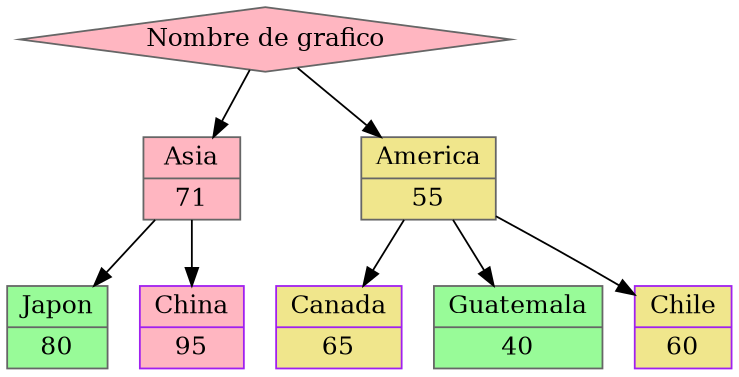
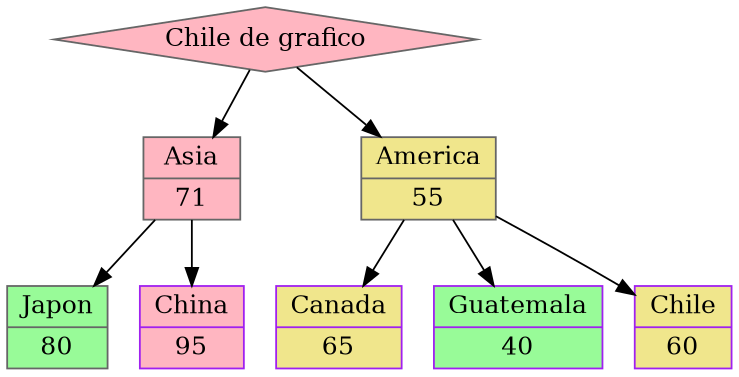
(265, 39) -> (265, 39)
(518, 327) -> (518, 327)
